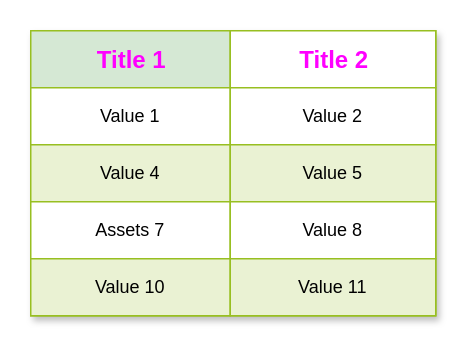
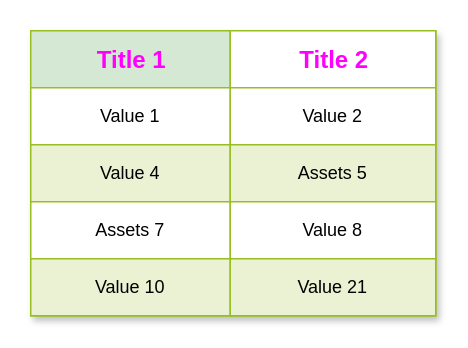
(333, 173) -> (333, 173)
(333, 287) -> (333, 287)
